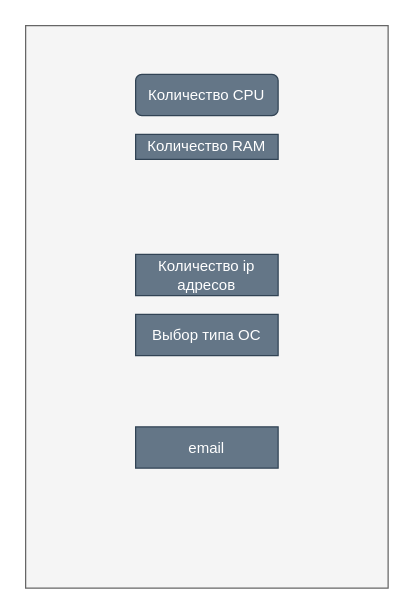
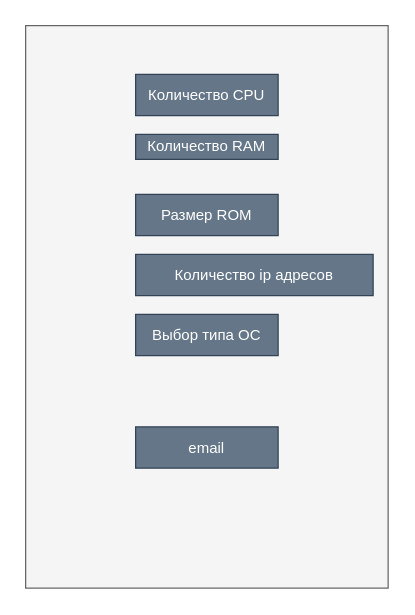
(207, 95) -> (207, 95)
none -> (207, 215)
(207, 275) -> (254, 275)
